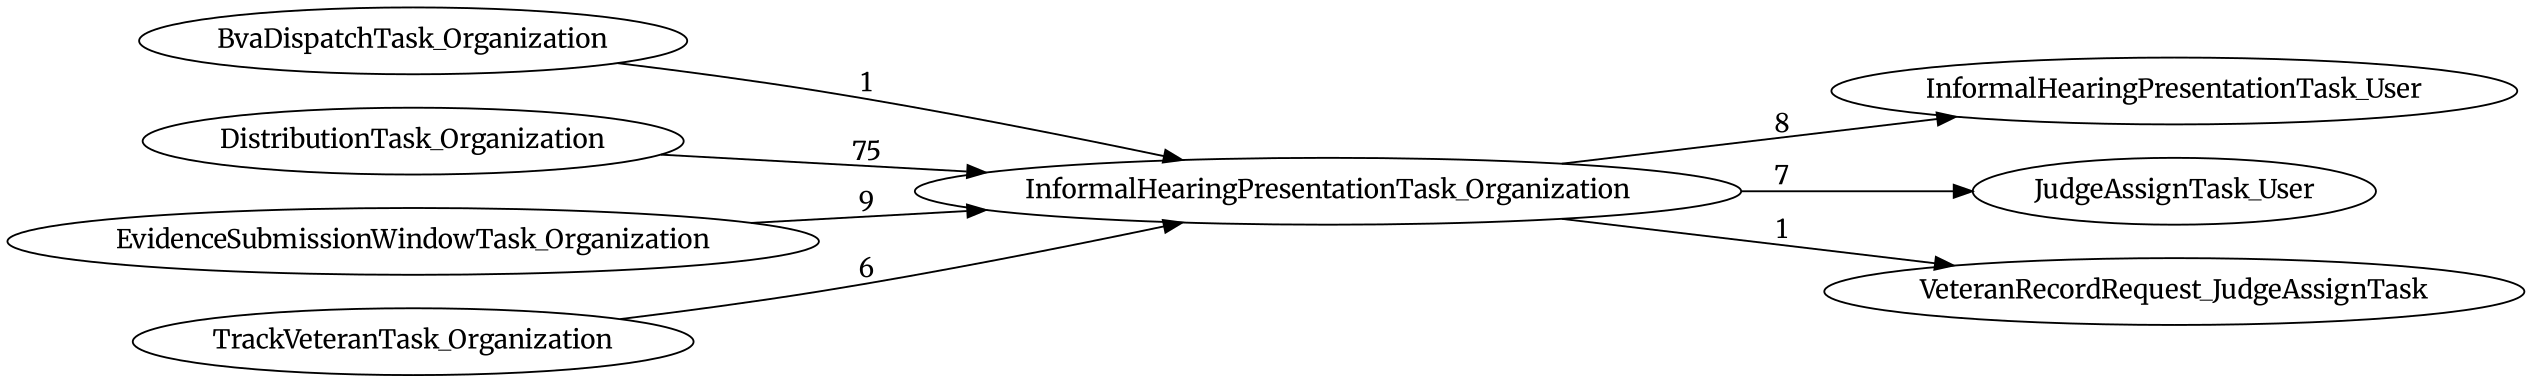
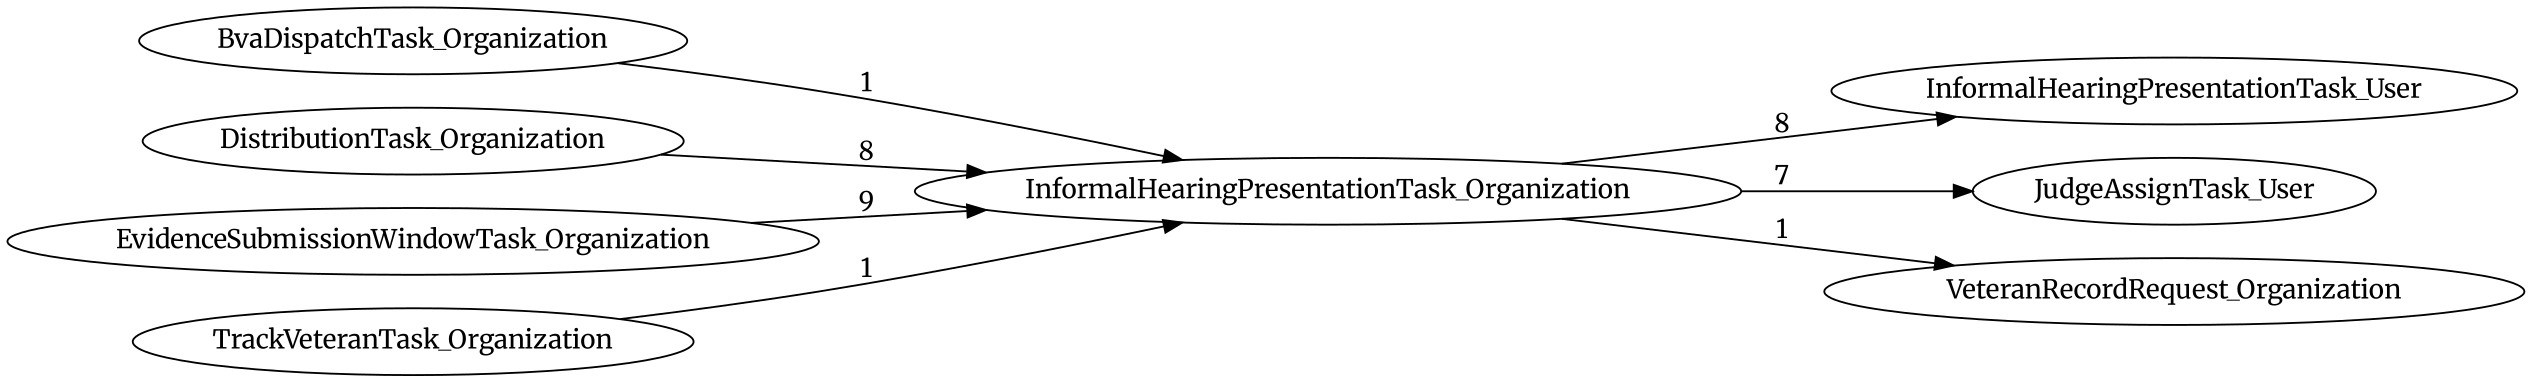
(867, 153) -> (867, 153)
(867, 270) -> (867, 270)
(2174, 292) -> (2174, 292)
